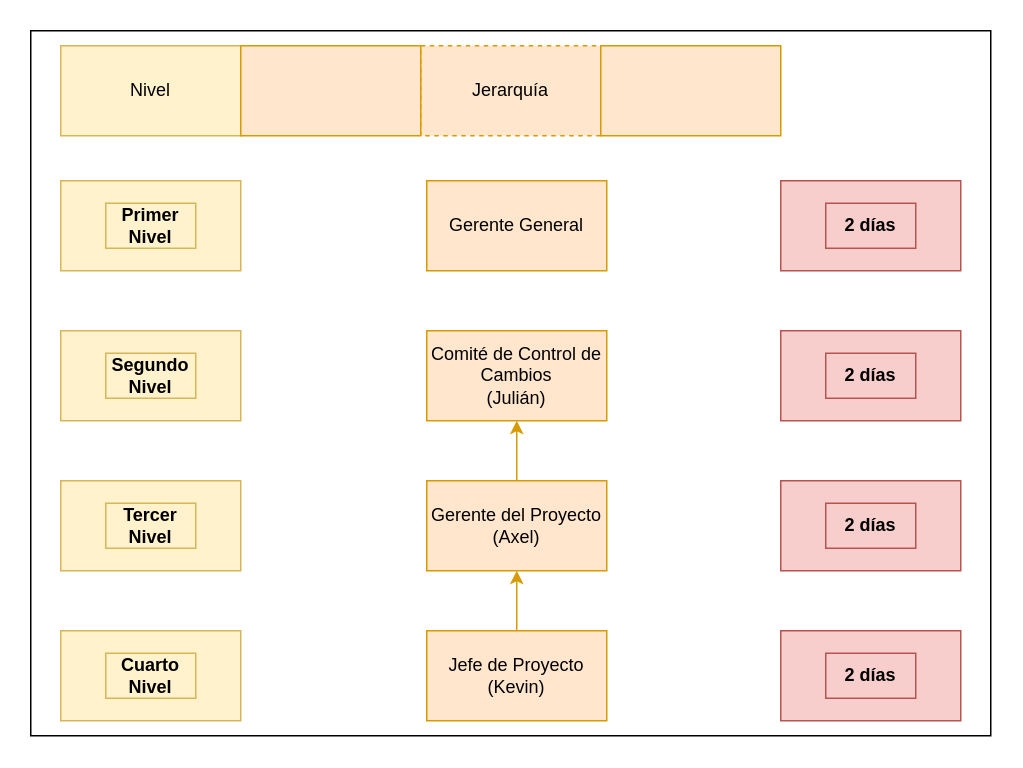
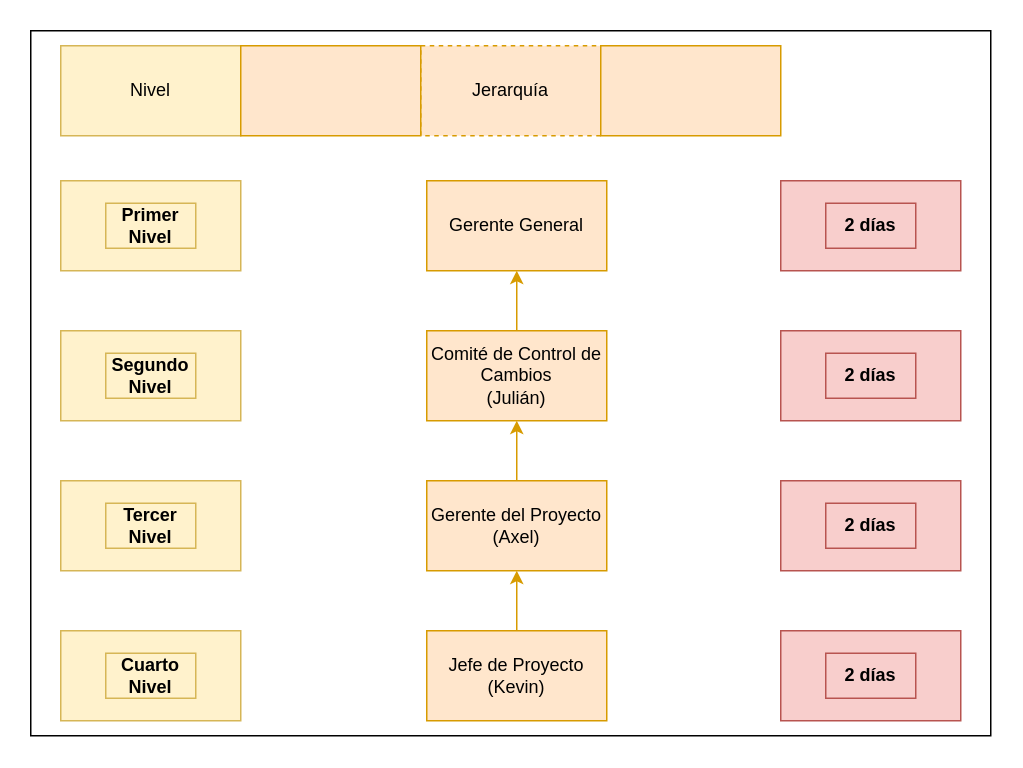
none -> (517, 306)
